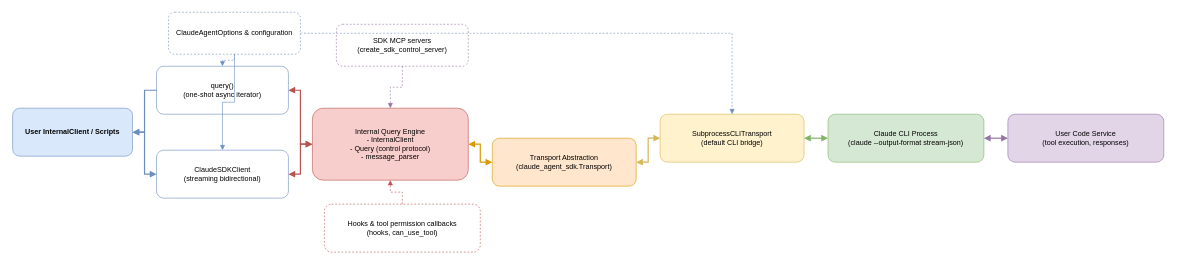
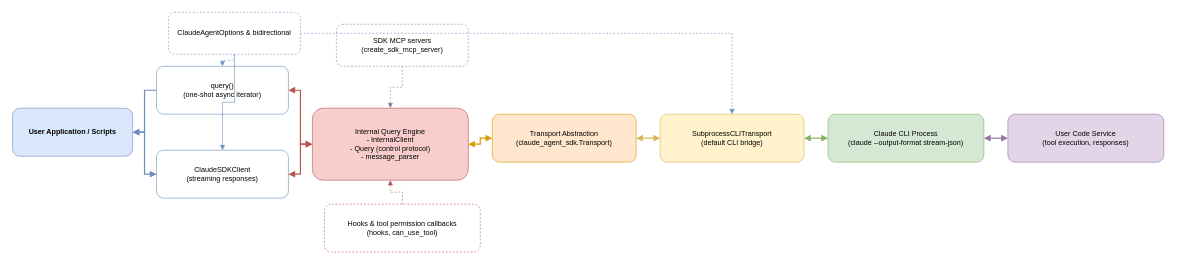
(234, 33) -> (234, 33)
(402, 45) -> (402, 45)
(72, 132) -> (72, 132)
(564, 162) -> (564, 138)
(222, 174) -> (222, 174)
